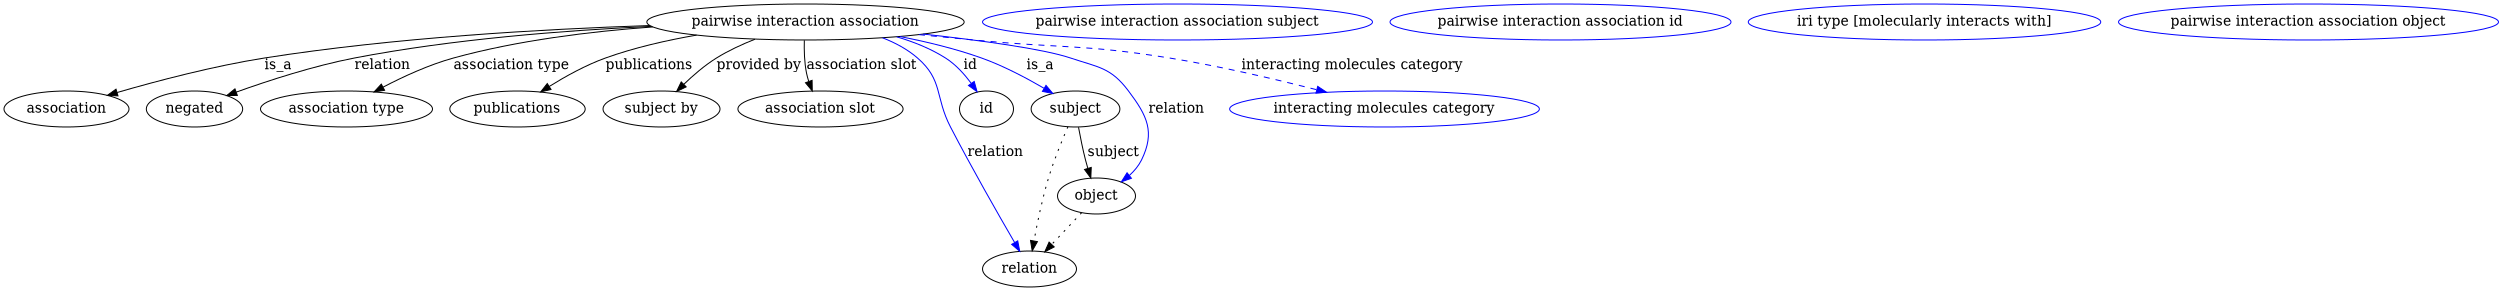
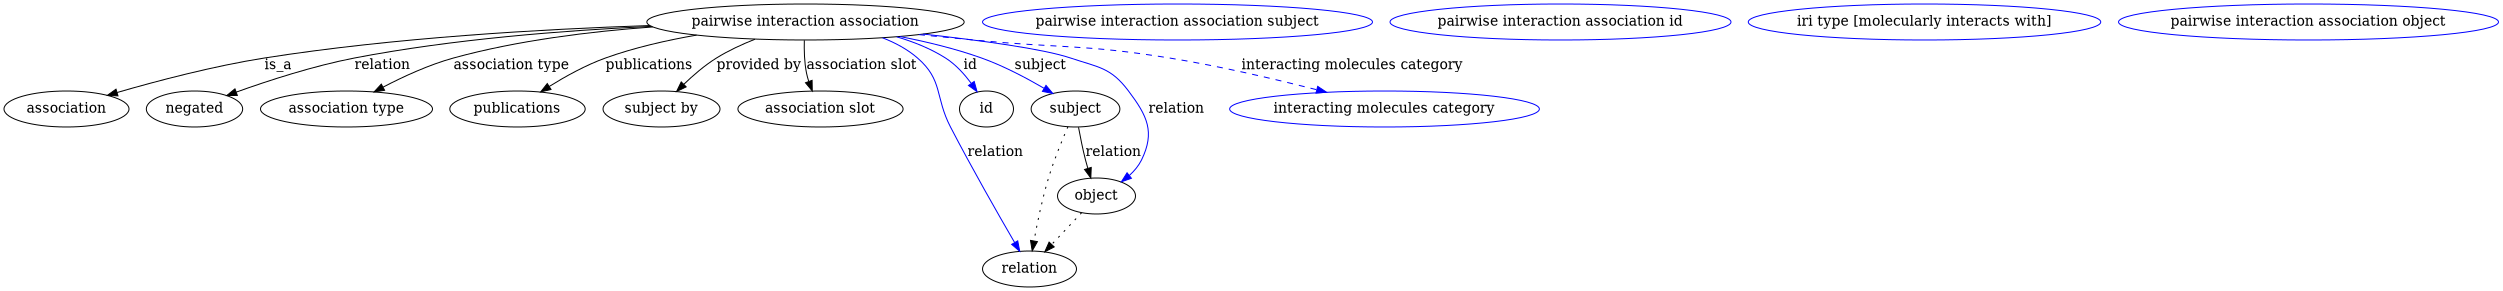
(1040, 66) -> (1040, 66)
(1114, 152) -> (1114, 152)
